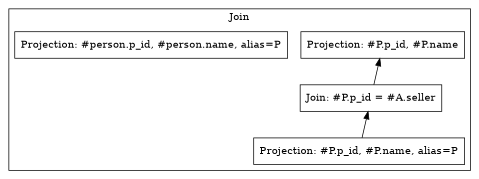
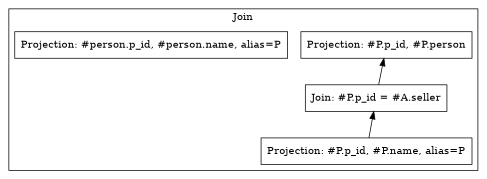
(383, 45) -> (386, 45)
